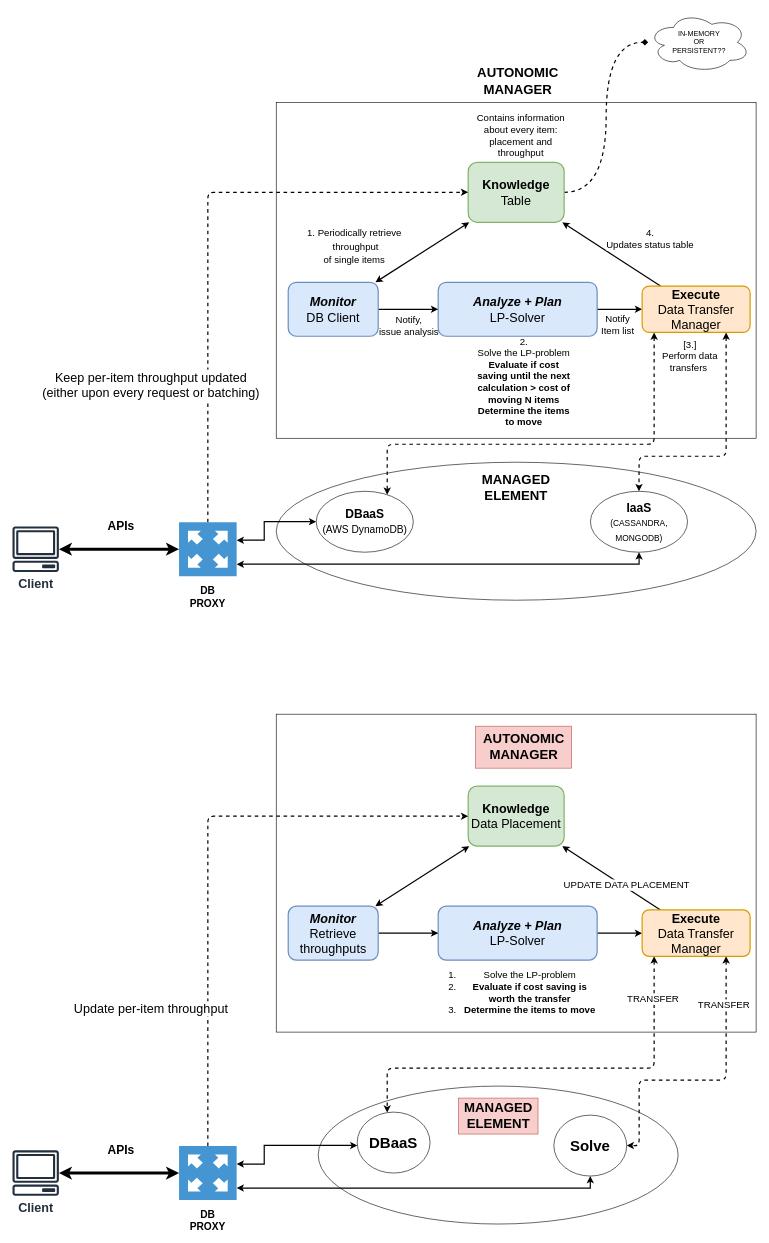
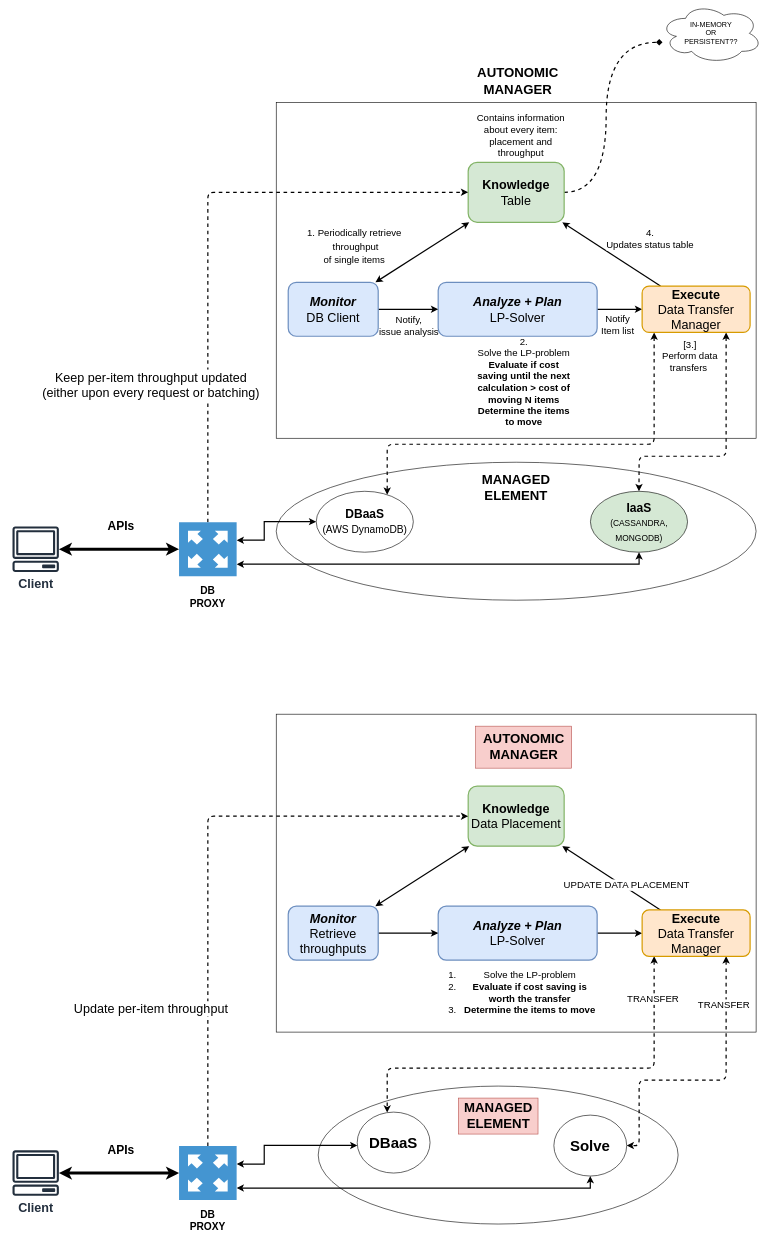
(699, 42) -> (711, 33)
(639, 522) -> (639, 522)
